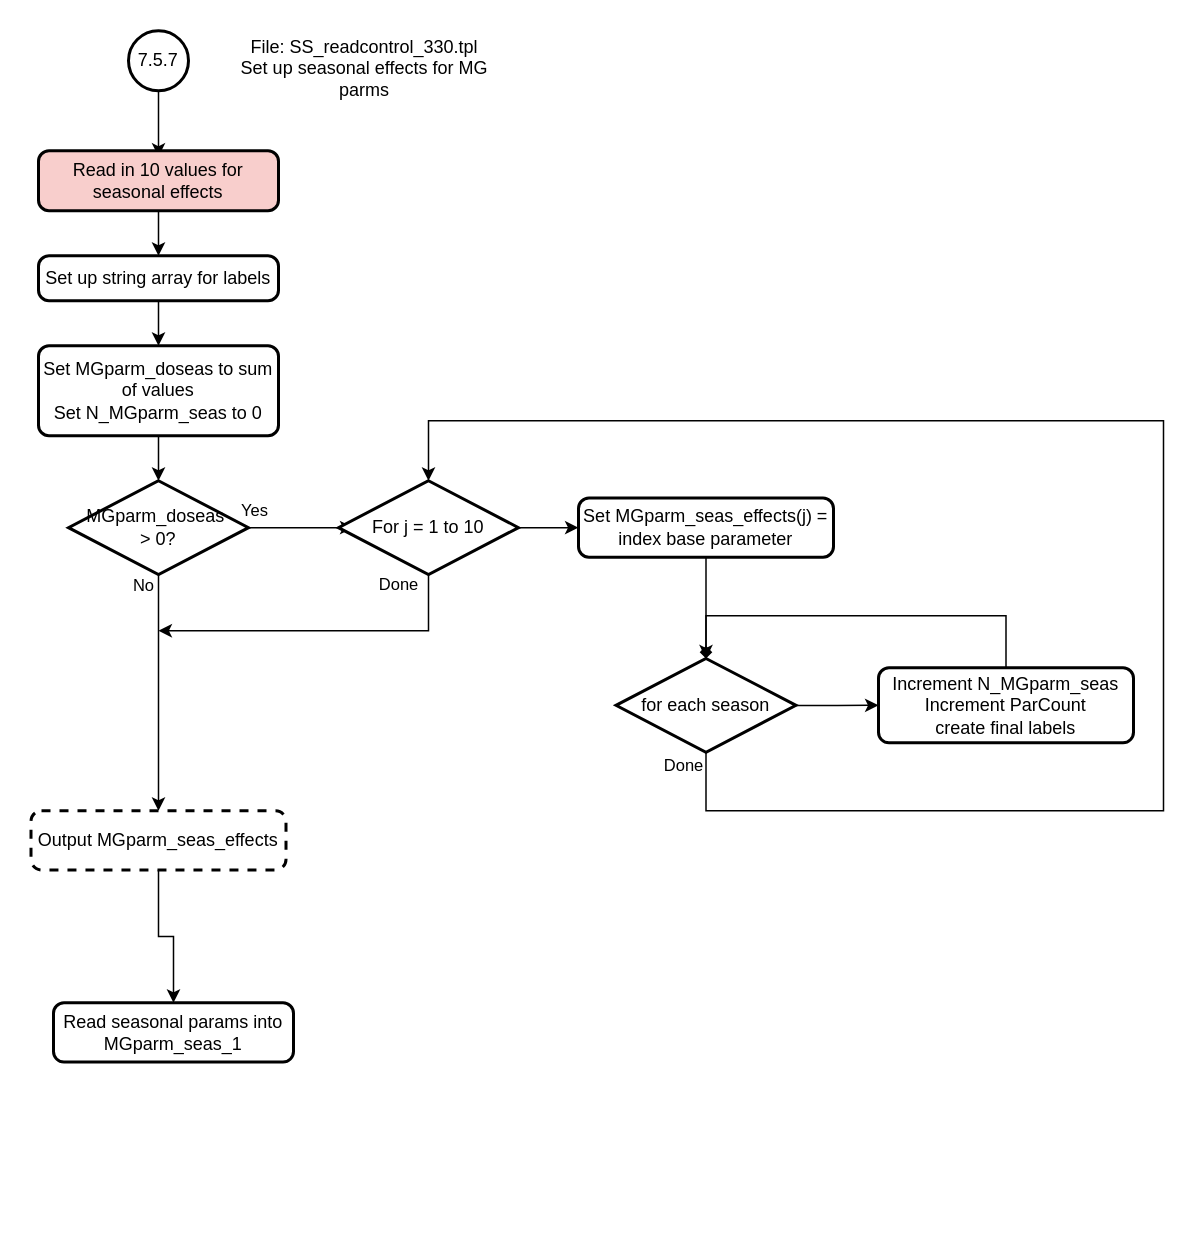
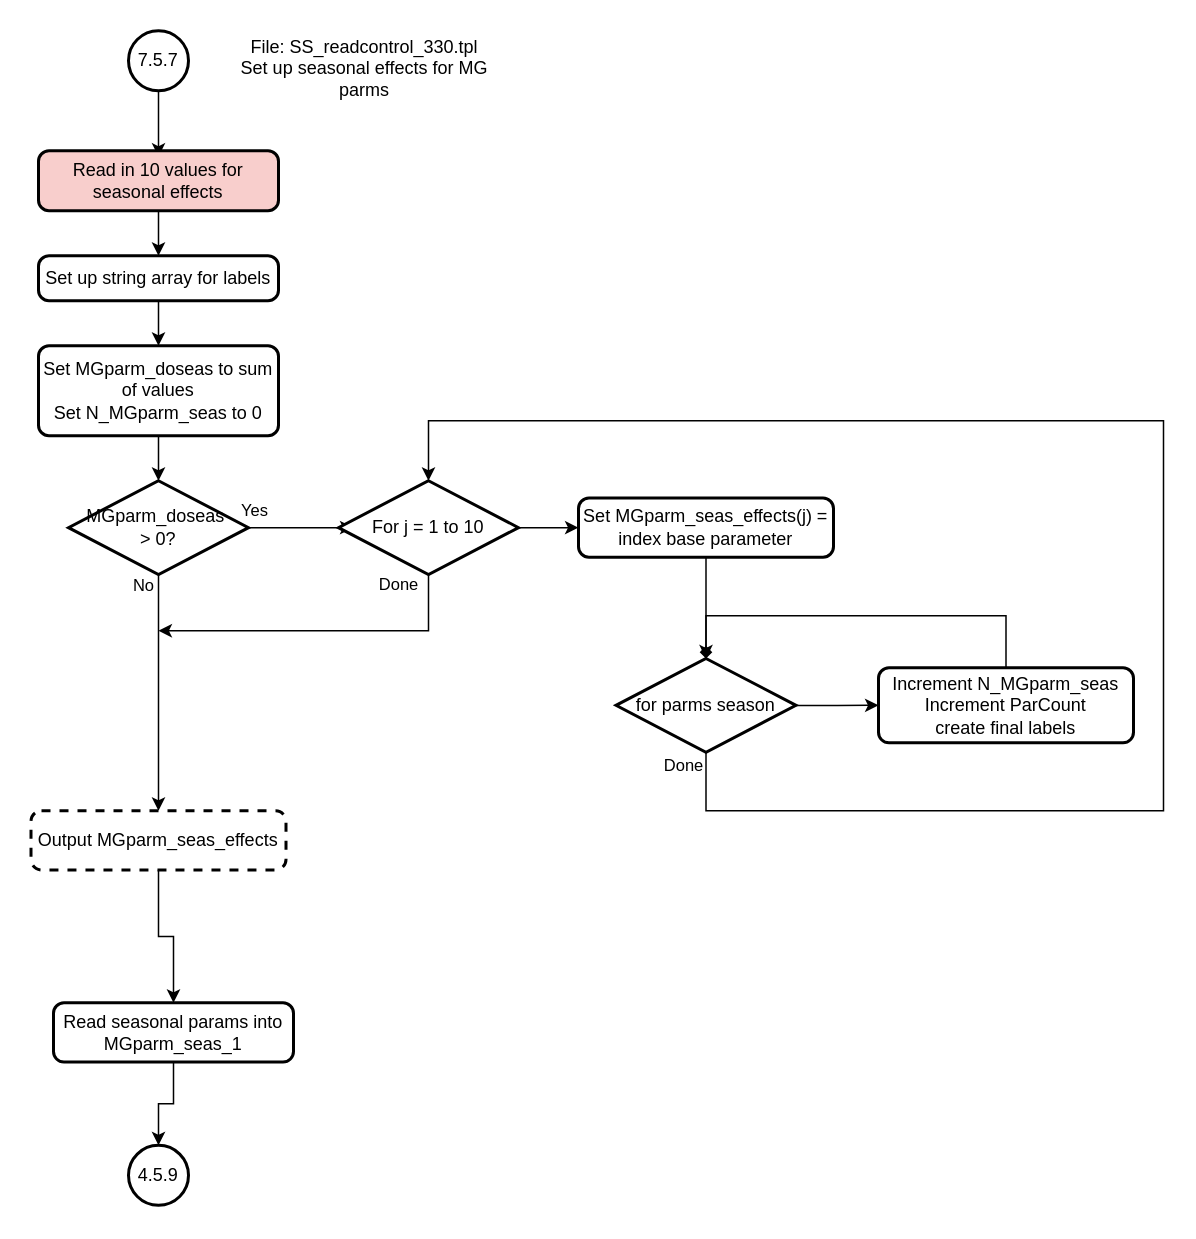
(706, 706) -> (706, 706)
none -> (171, 1104)
none -> (158, 1175)
